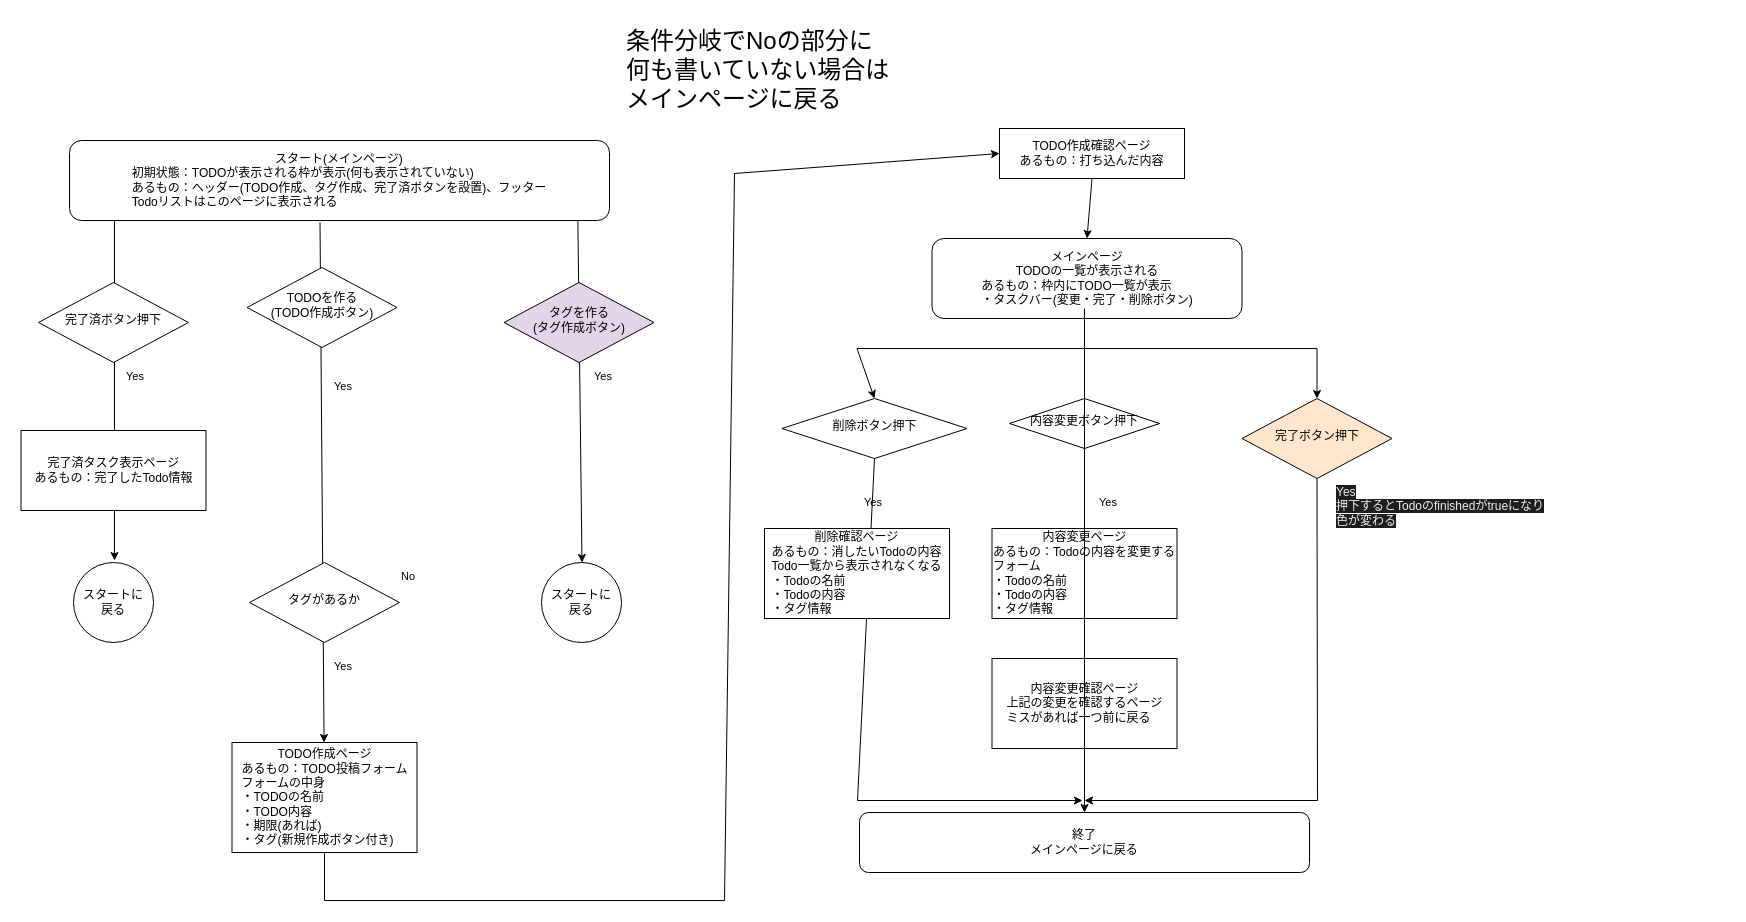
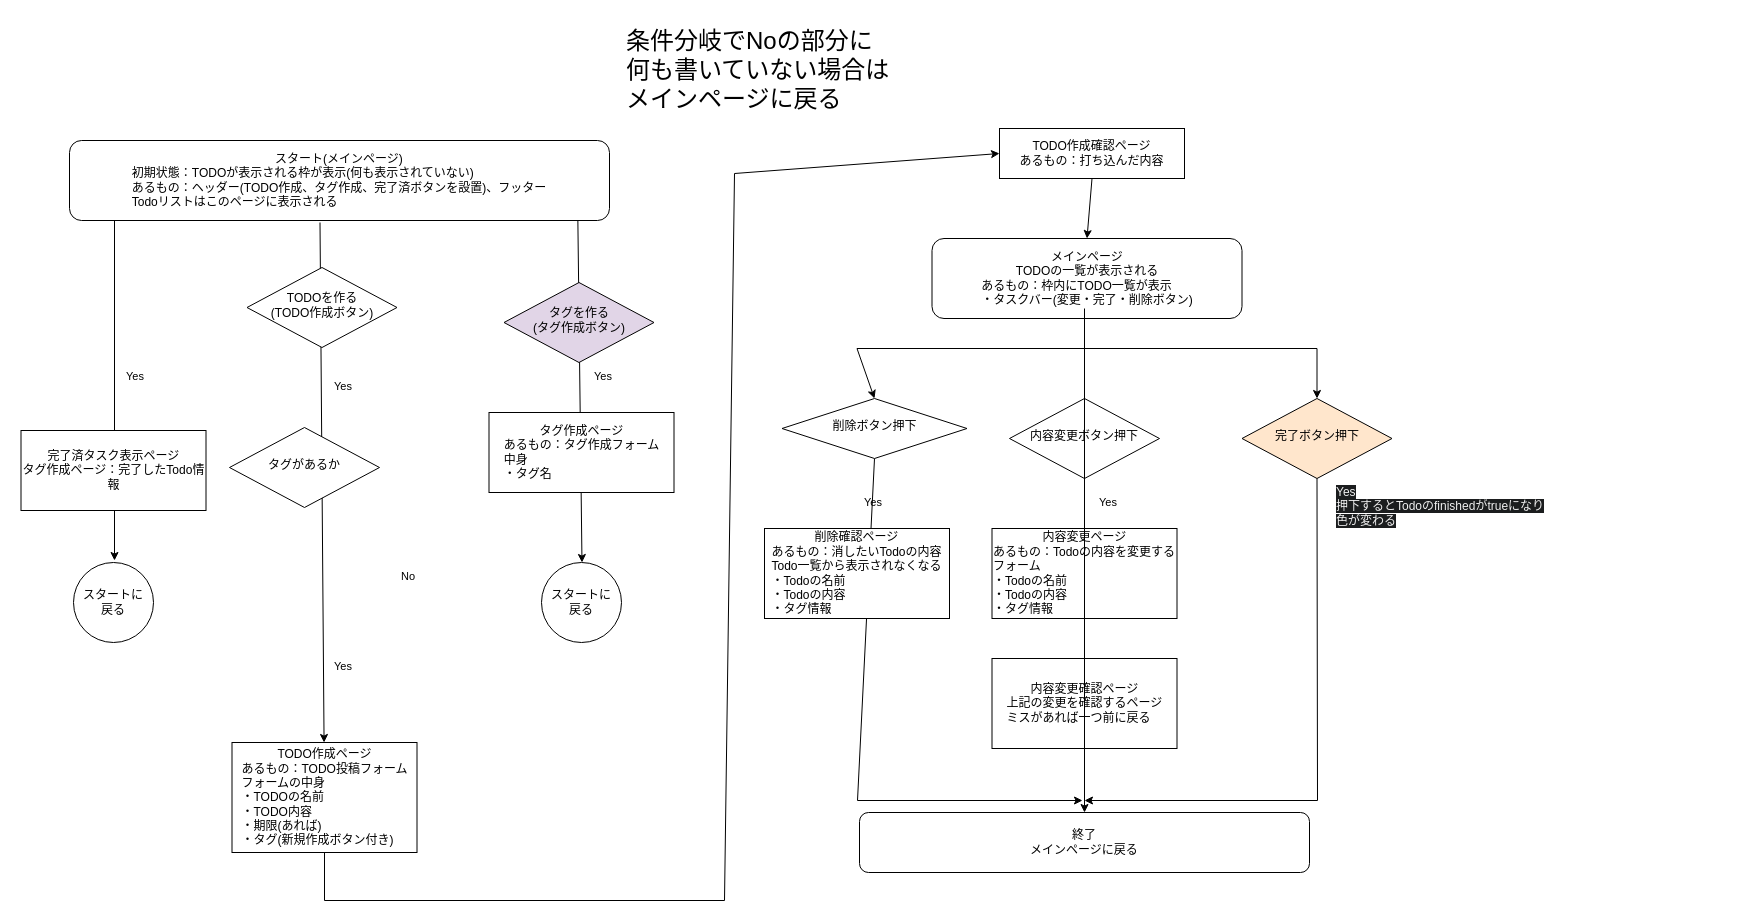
(114, 323) -> none
(1085, 424) -> (1085, 439)
none -> (582, 453)
(114, 471) -> (114, 471)
(325, 603) -> (305, 468)
